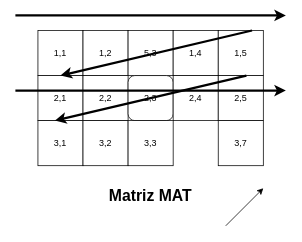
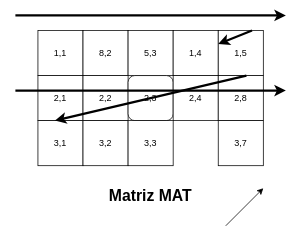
(160, 52) -> (238, 36)
(105, 53) -> (105, 53)
(240, 98) -> (240, 98)
